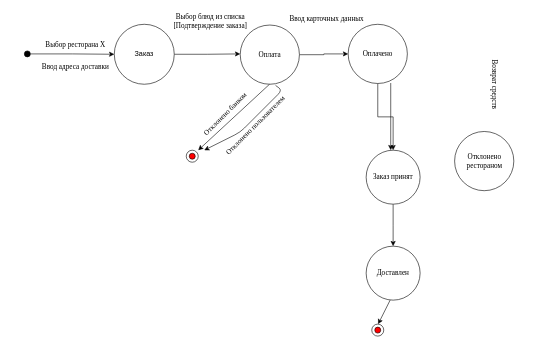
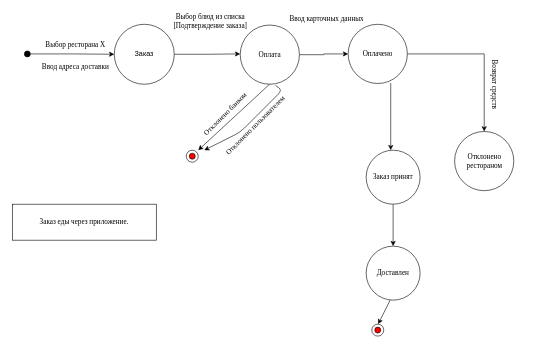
(393, 144) -> (484, 126)
none -> (84, 222)
